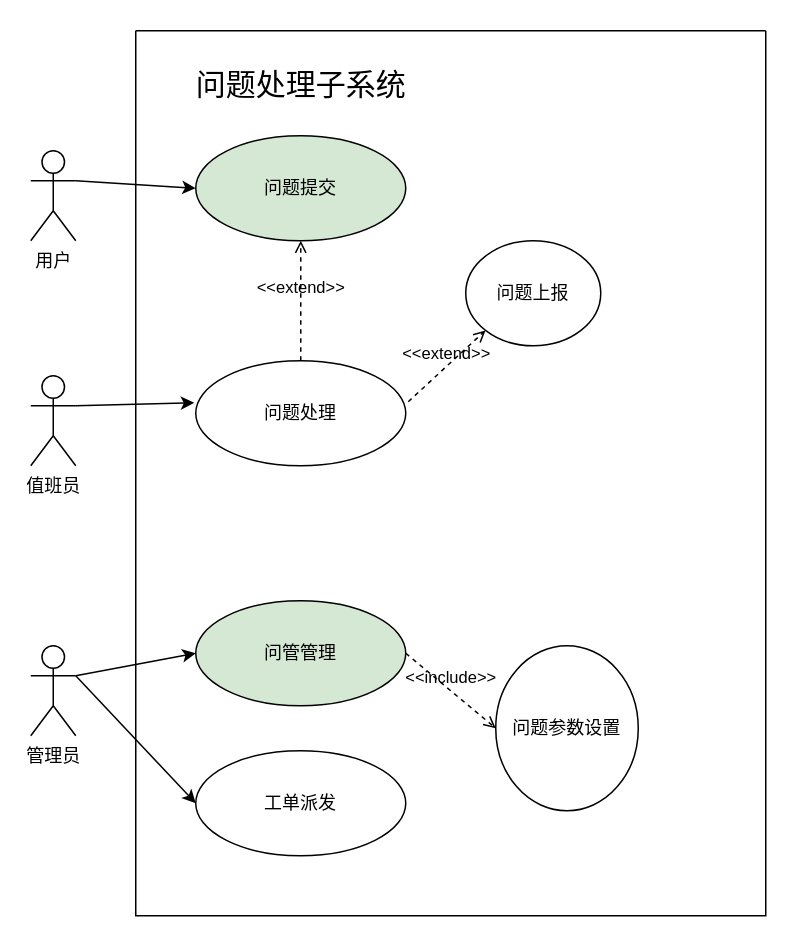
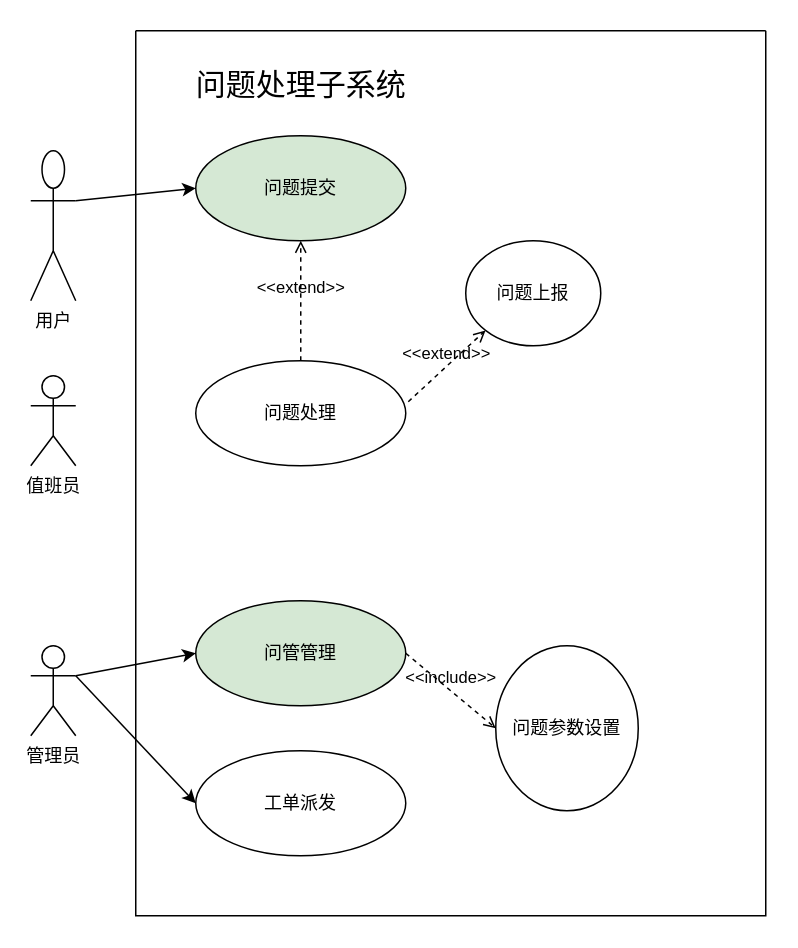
(53, 196) -> (53, 226)
(131, 404) -> none
